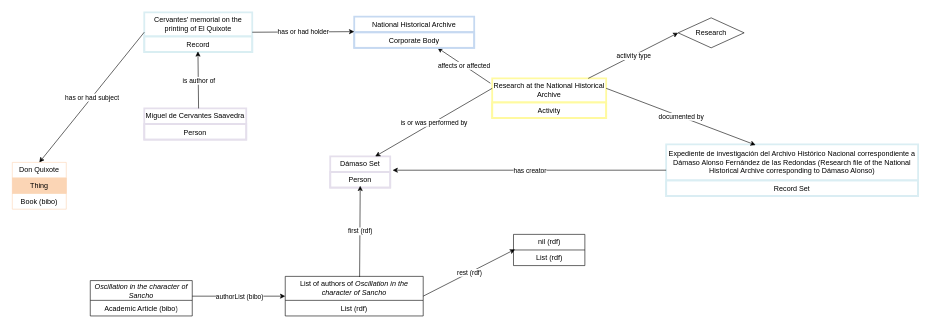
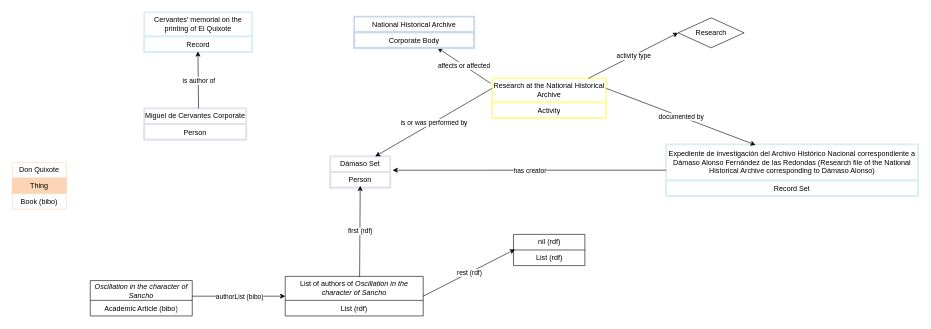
(302, 32) -> none
(92, 97) -> none
(195, 116) -> (195, 116)
